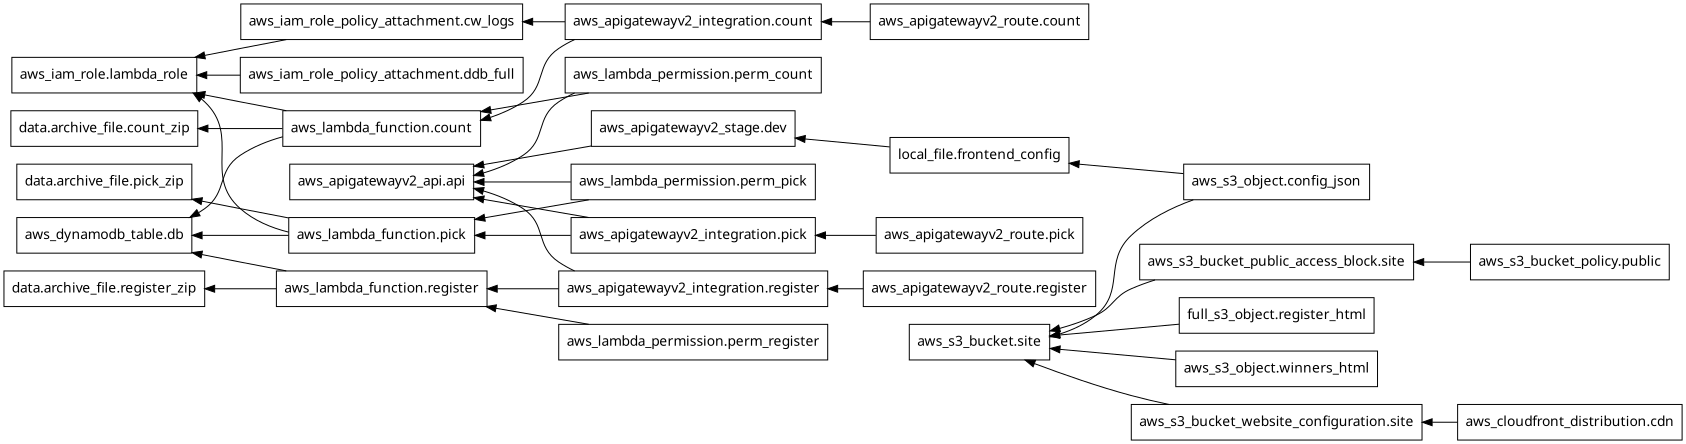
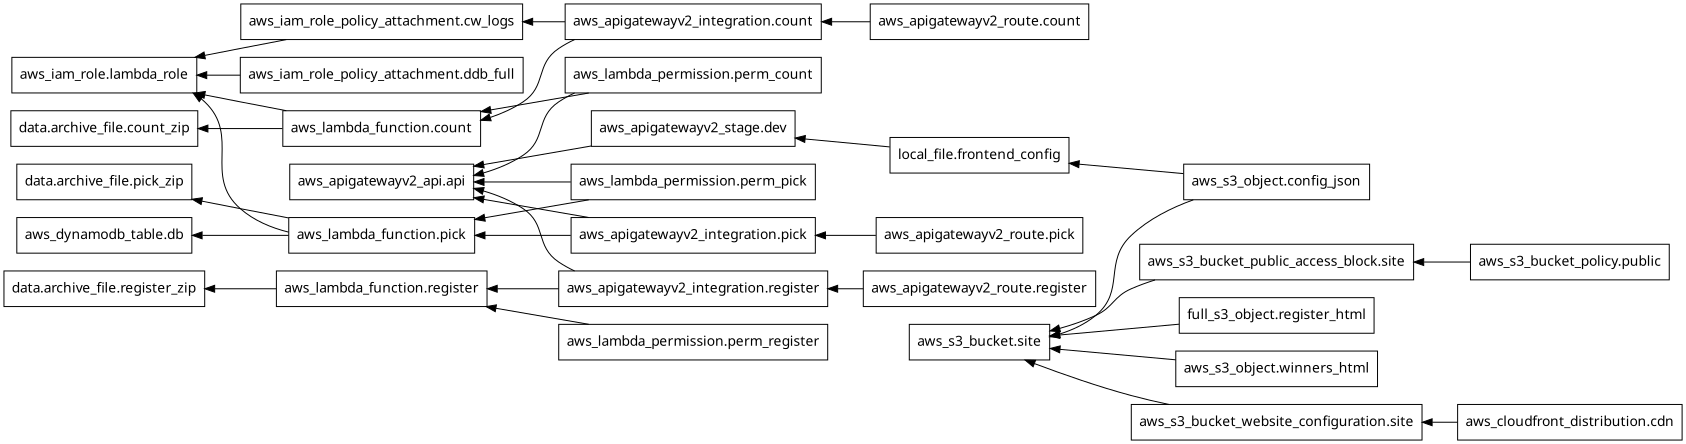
(231, 164) -> none
(244, 263) -> none
